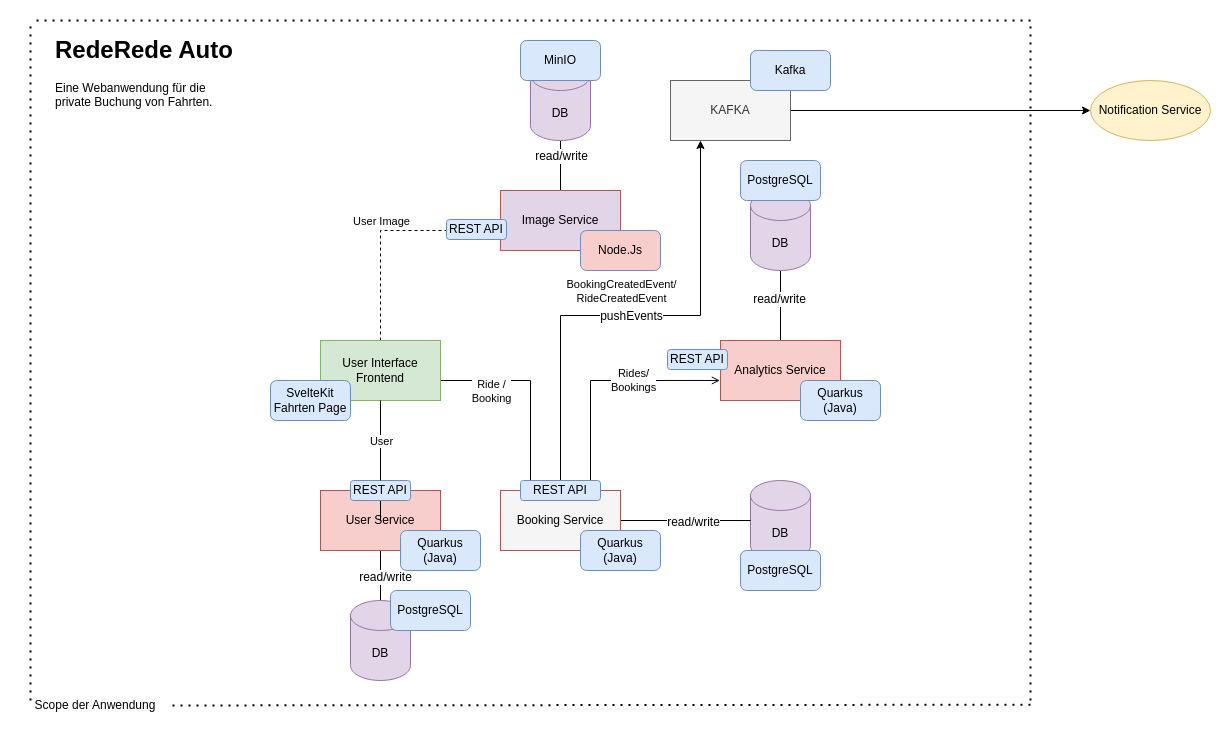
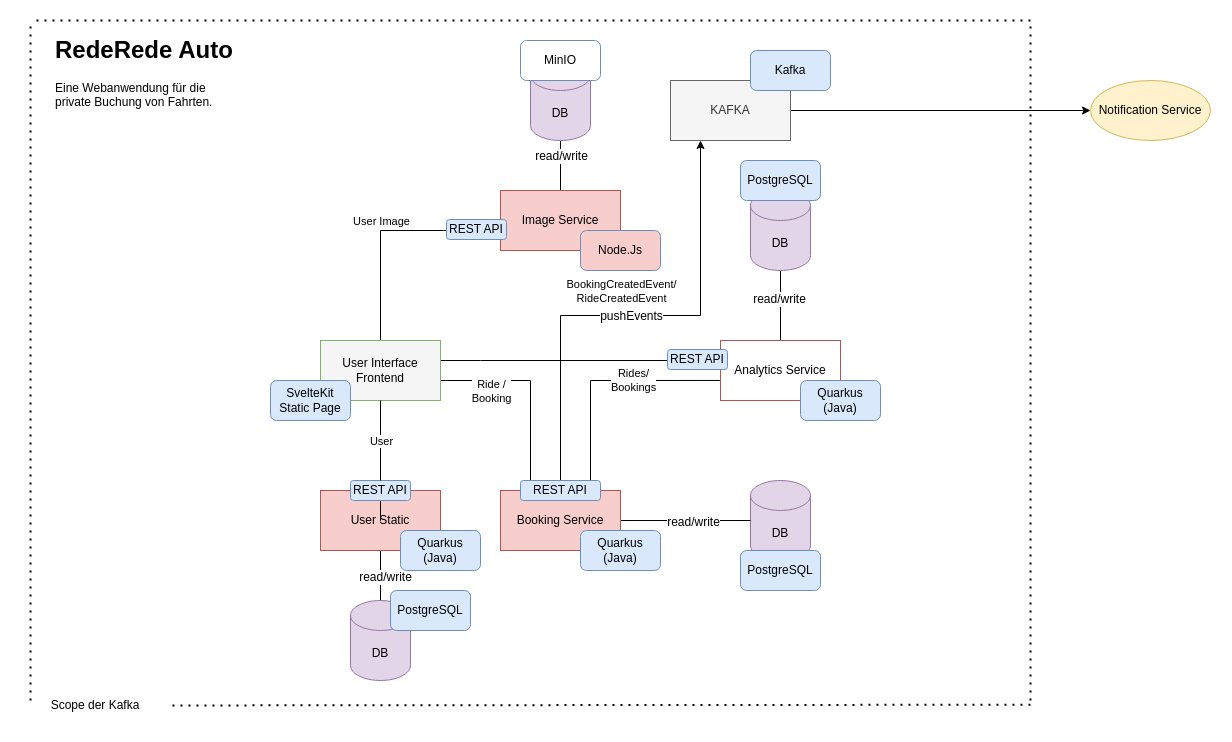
(561, 61) -> (561, 61)
(561, 221) -> (561, 221)
(381, 253) -> (381, 253)
none -> (555, 361)
(381, 371) -> (381, 371)
(781, 371) -> (781, 371)
(715, 380) -> (716, 380)
(441, 381) -> (441, 381)
(311, 401) -> (311, 401)
(381, 521) -> (381, 521)
(561, 521) -> (561, 521)
(96, 706) -> (96, 706)
